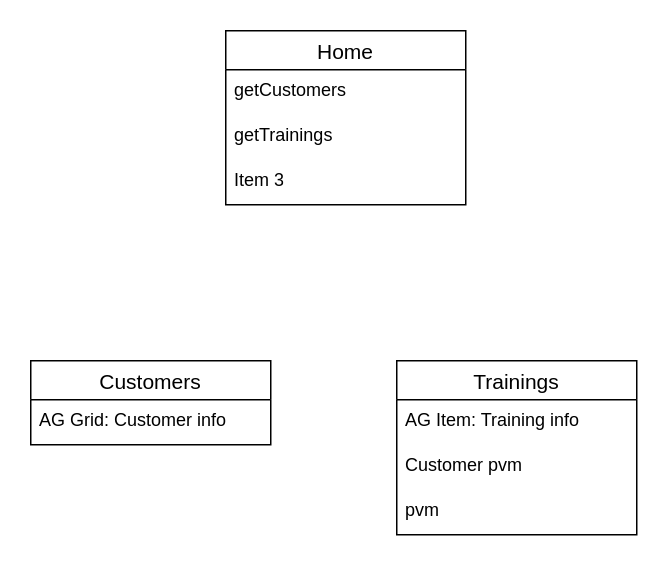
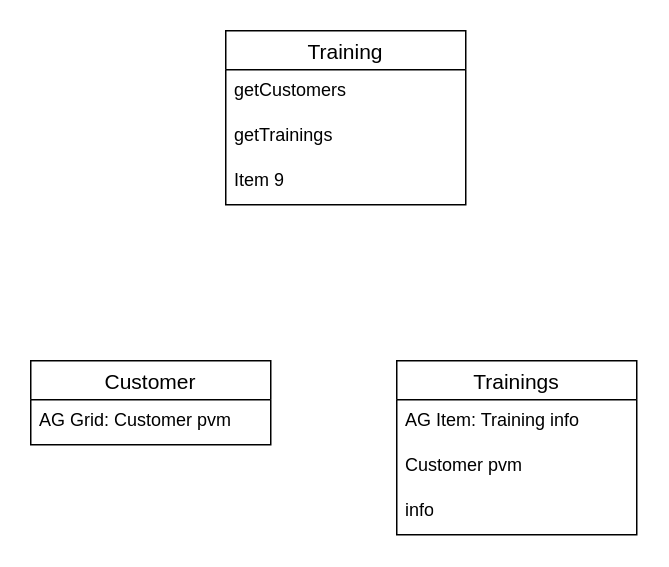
(345, 52) -> (345, 52)
(263, 181) -> (263, 181)
(150, 382) -> (150, 382)
(137, 421) -> (134, 421)
(421, 511) -> (424, 511)
